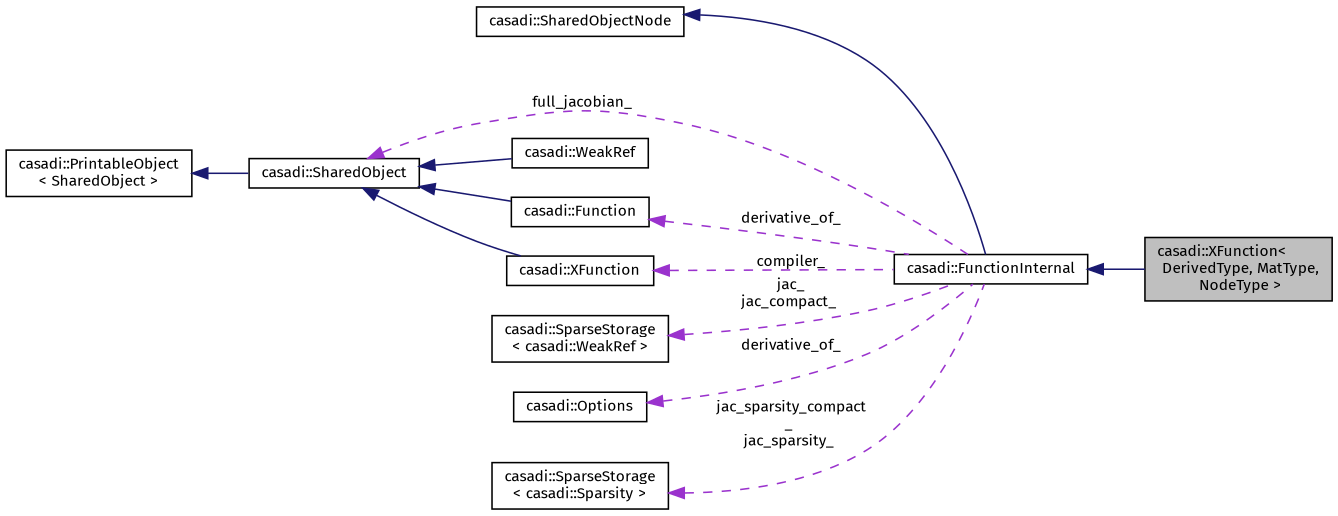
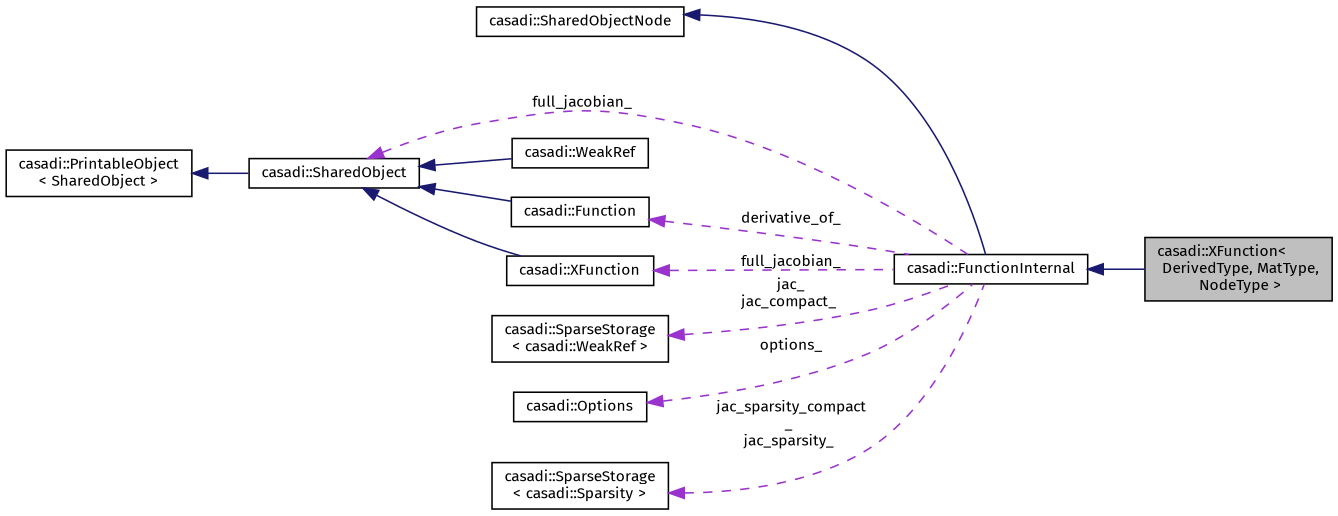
(789, 262) -> (789, 262)
(789, 346) -> (789, 346)
